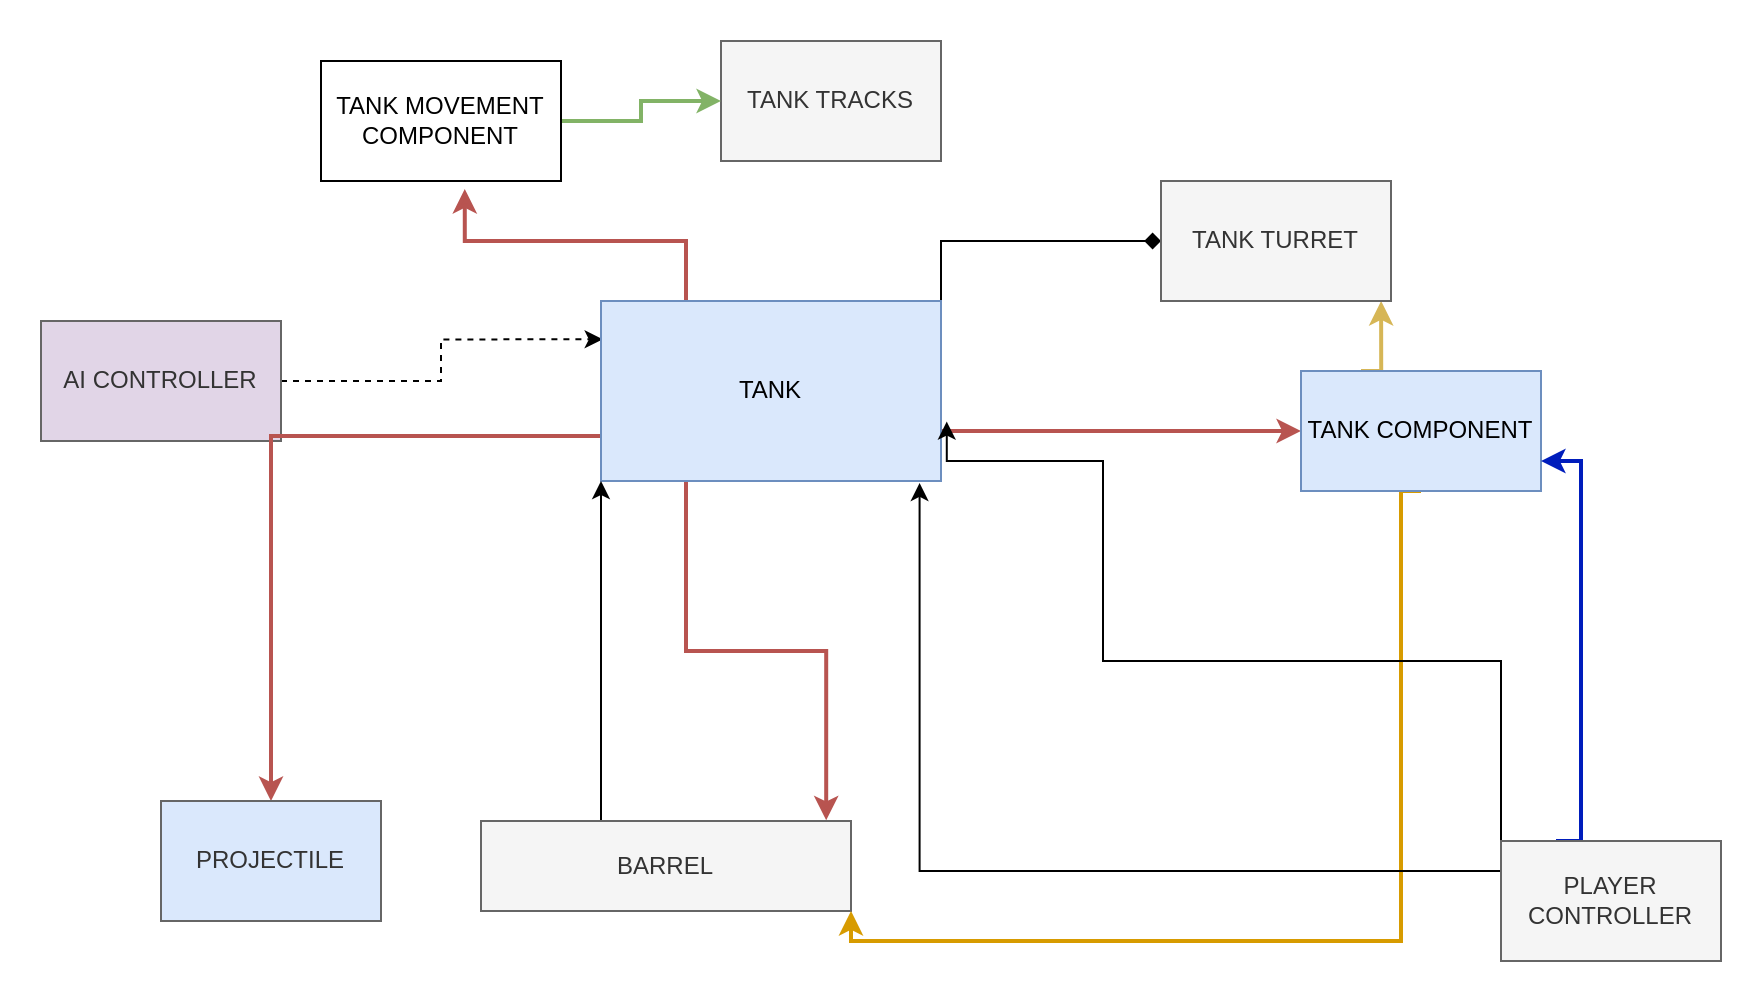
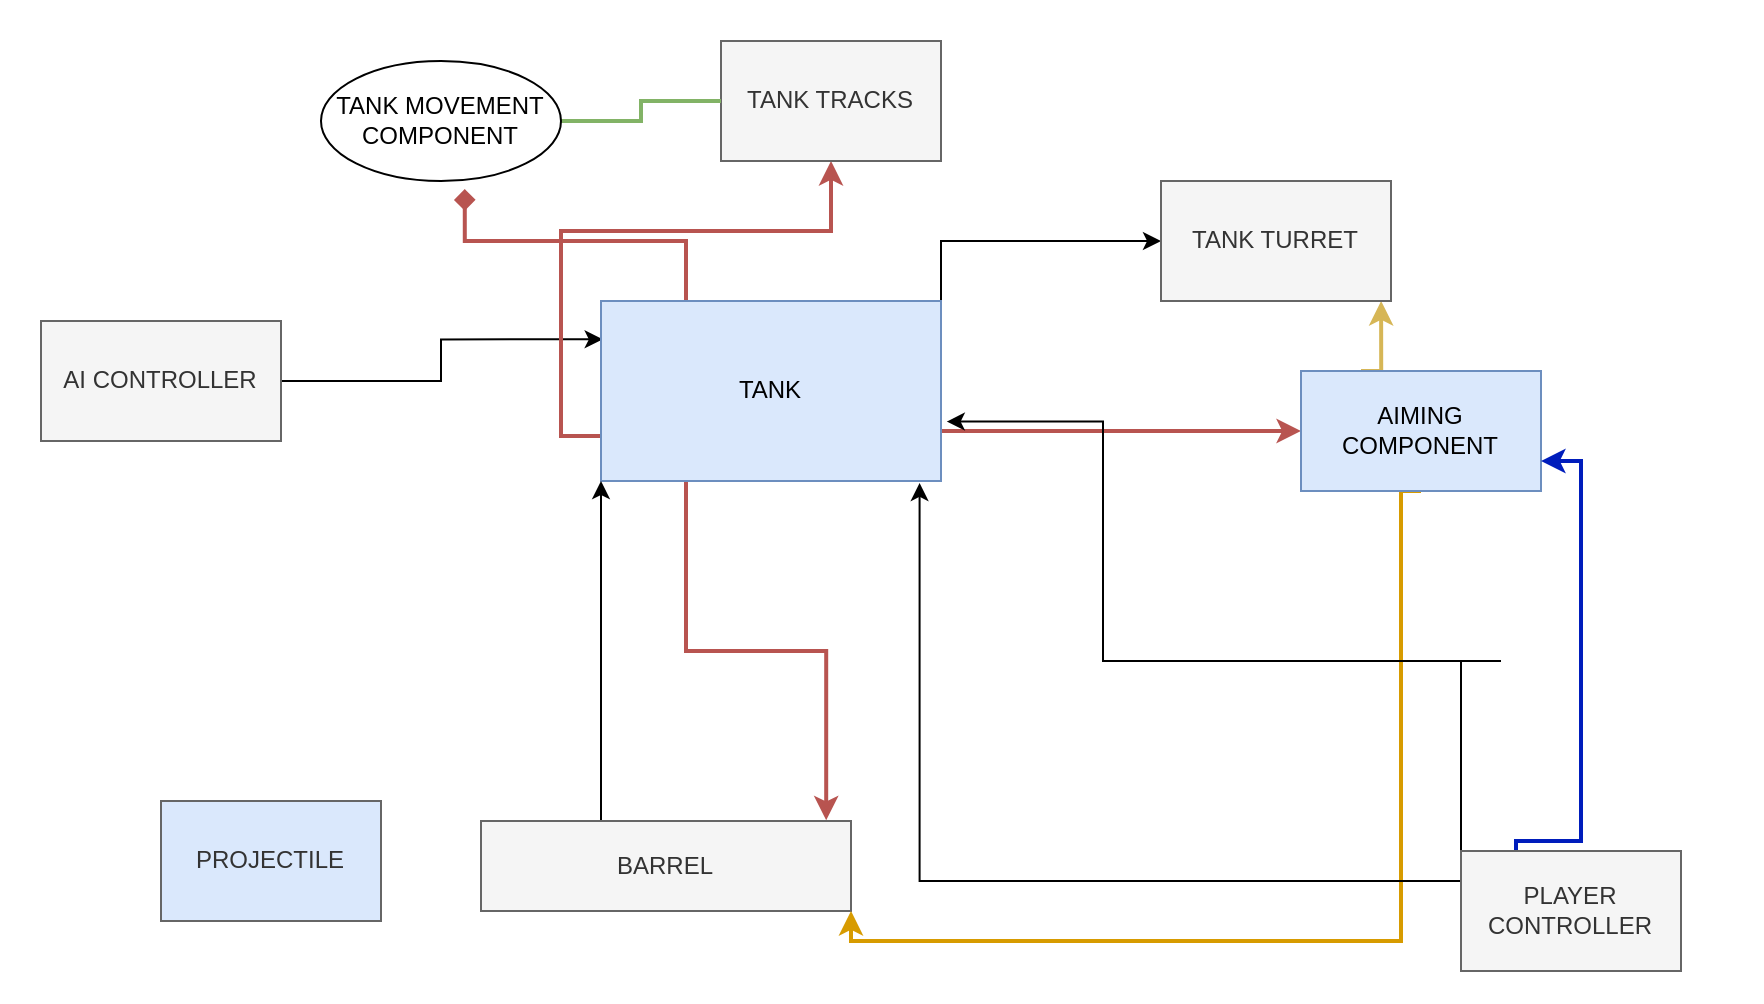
(701, 101) -> (710, 101)
(441, 121) -> (441, 121)
(465, 208) -> (465, 209)
(1144, 241) -> (1145, 241)
(441, 366) -> (441, 366)
(161, 381) -> (161, 381)
(1421, 431) -> (1421, 431)
(271, 465) -> (620, 231)
(1611, 901) -> (1571, 911)
